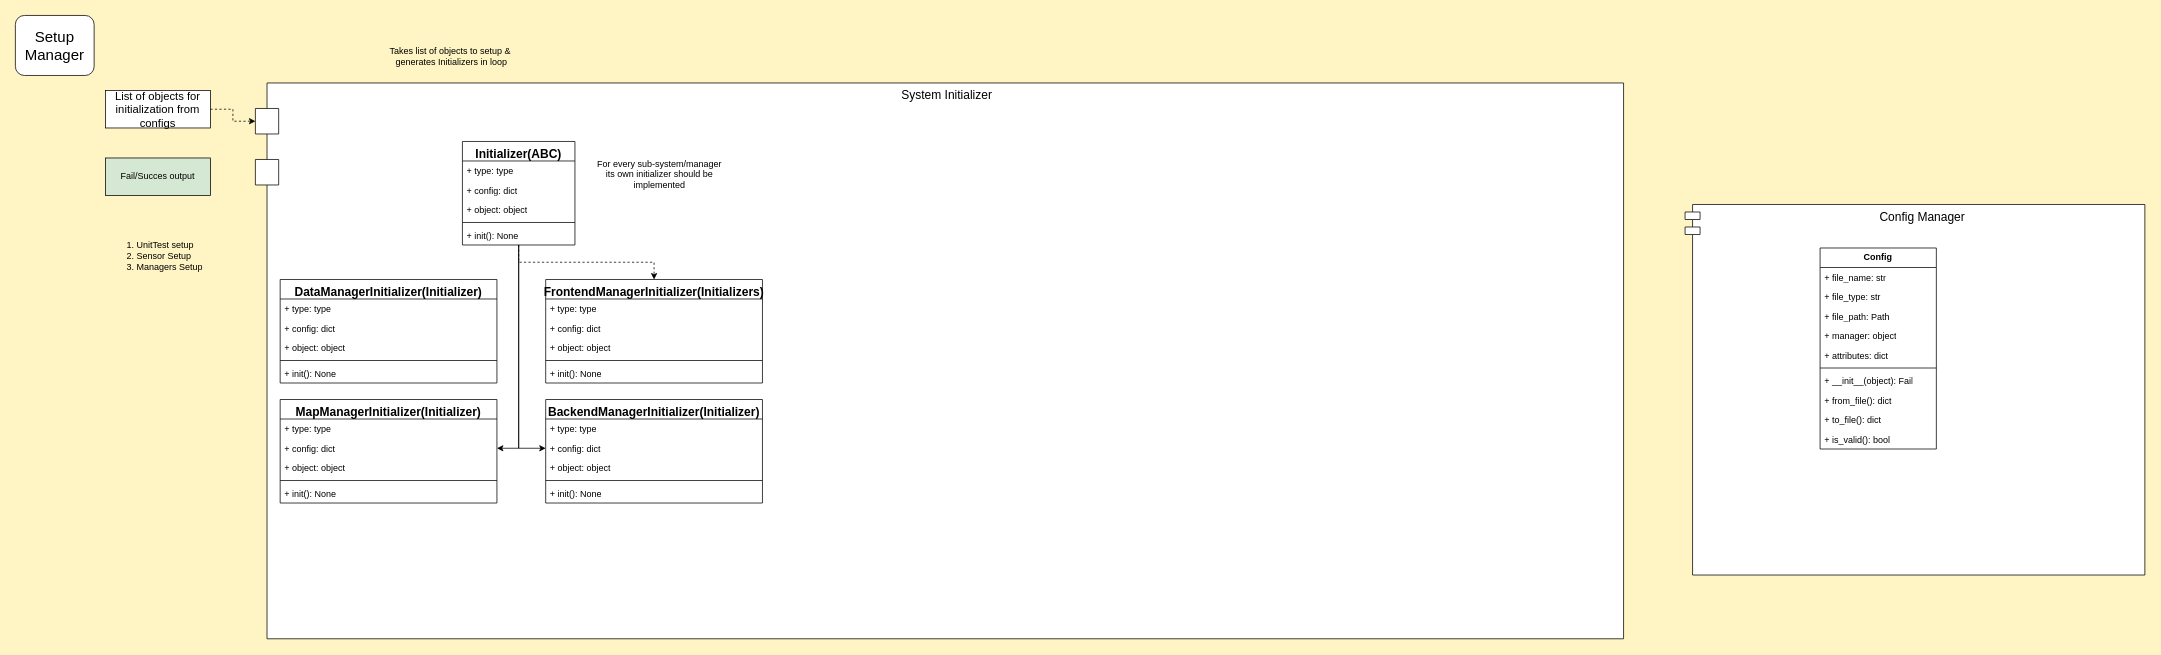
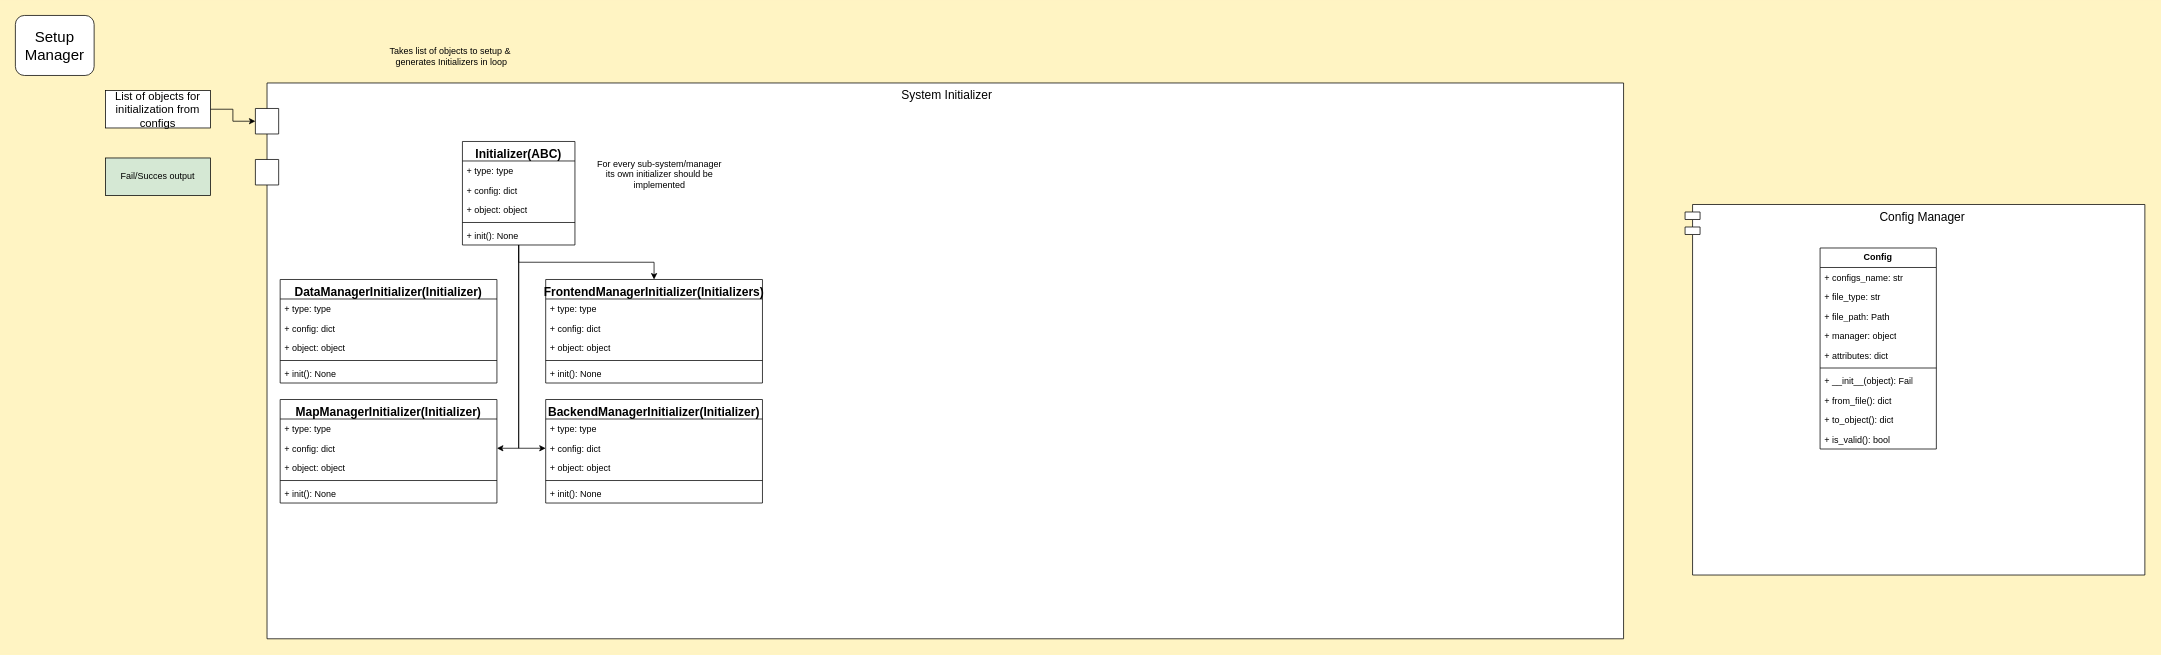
(233, 112) -> (233, 112)
(162, 256) -> none
(591, 262) -> (591, 262)
(1859, 278) -> (1868, 278)
(1860, 421) -> (1868, 421)
